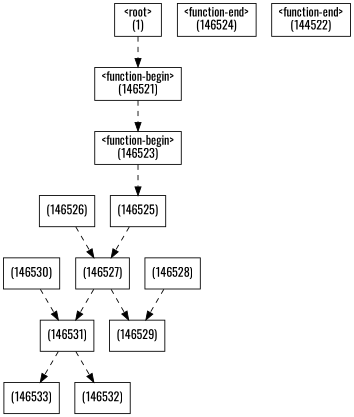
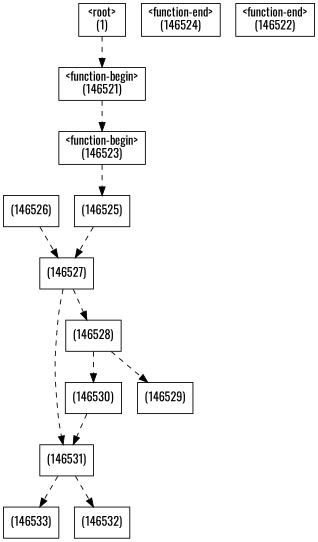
(311, 20) -> (275, 20)
(118, 301) -> (78, 301)
none -> (93, 363)
